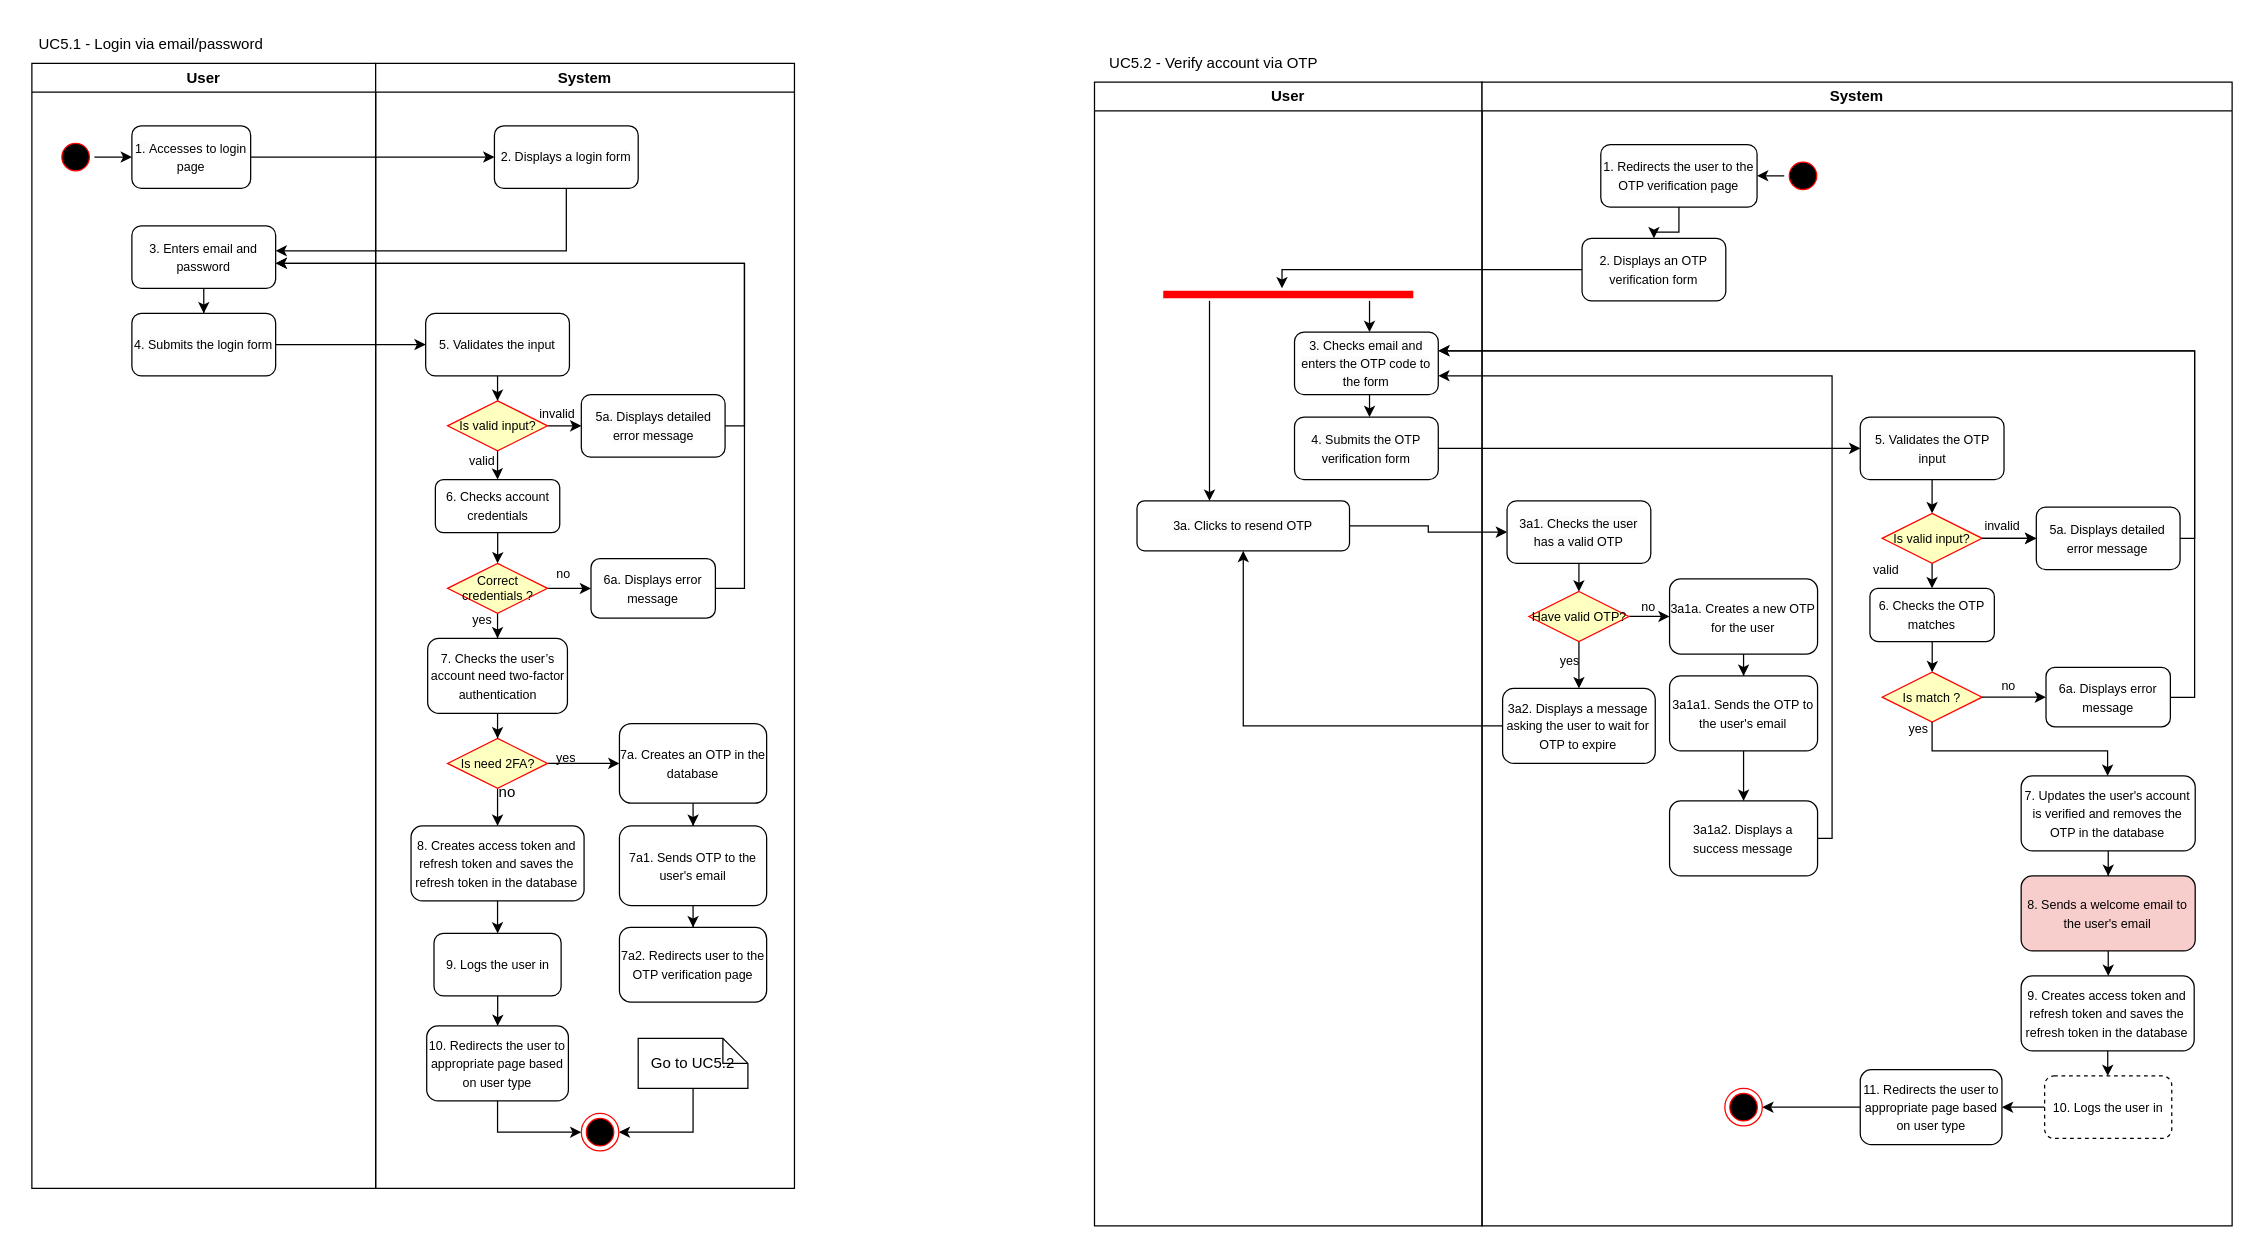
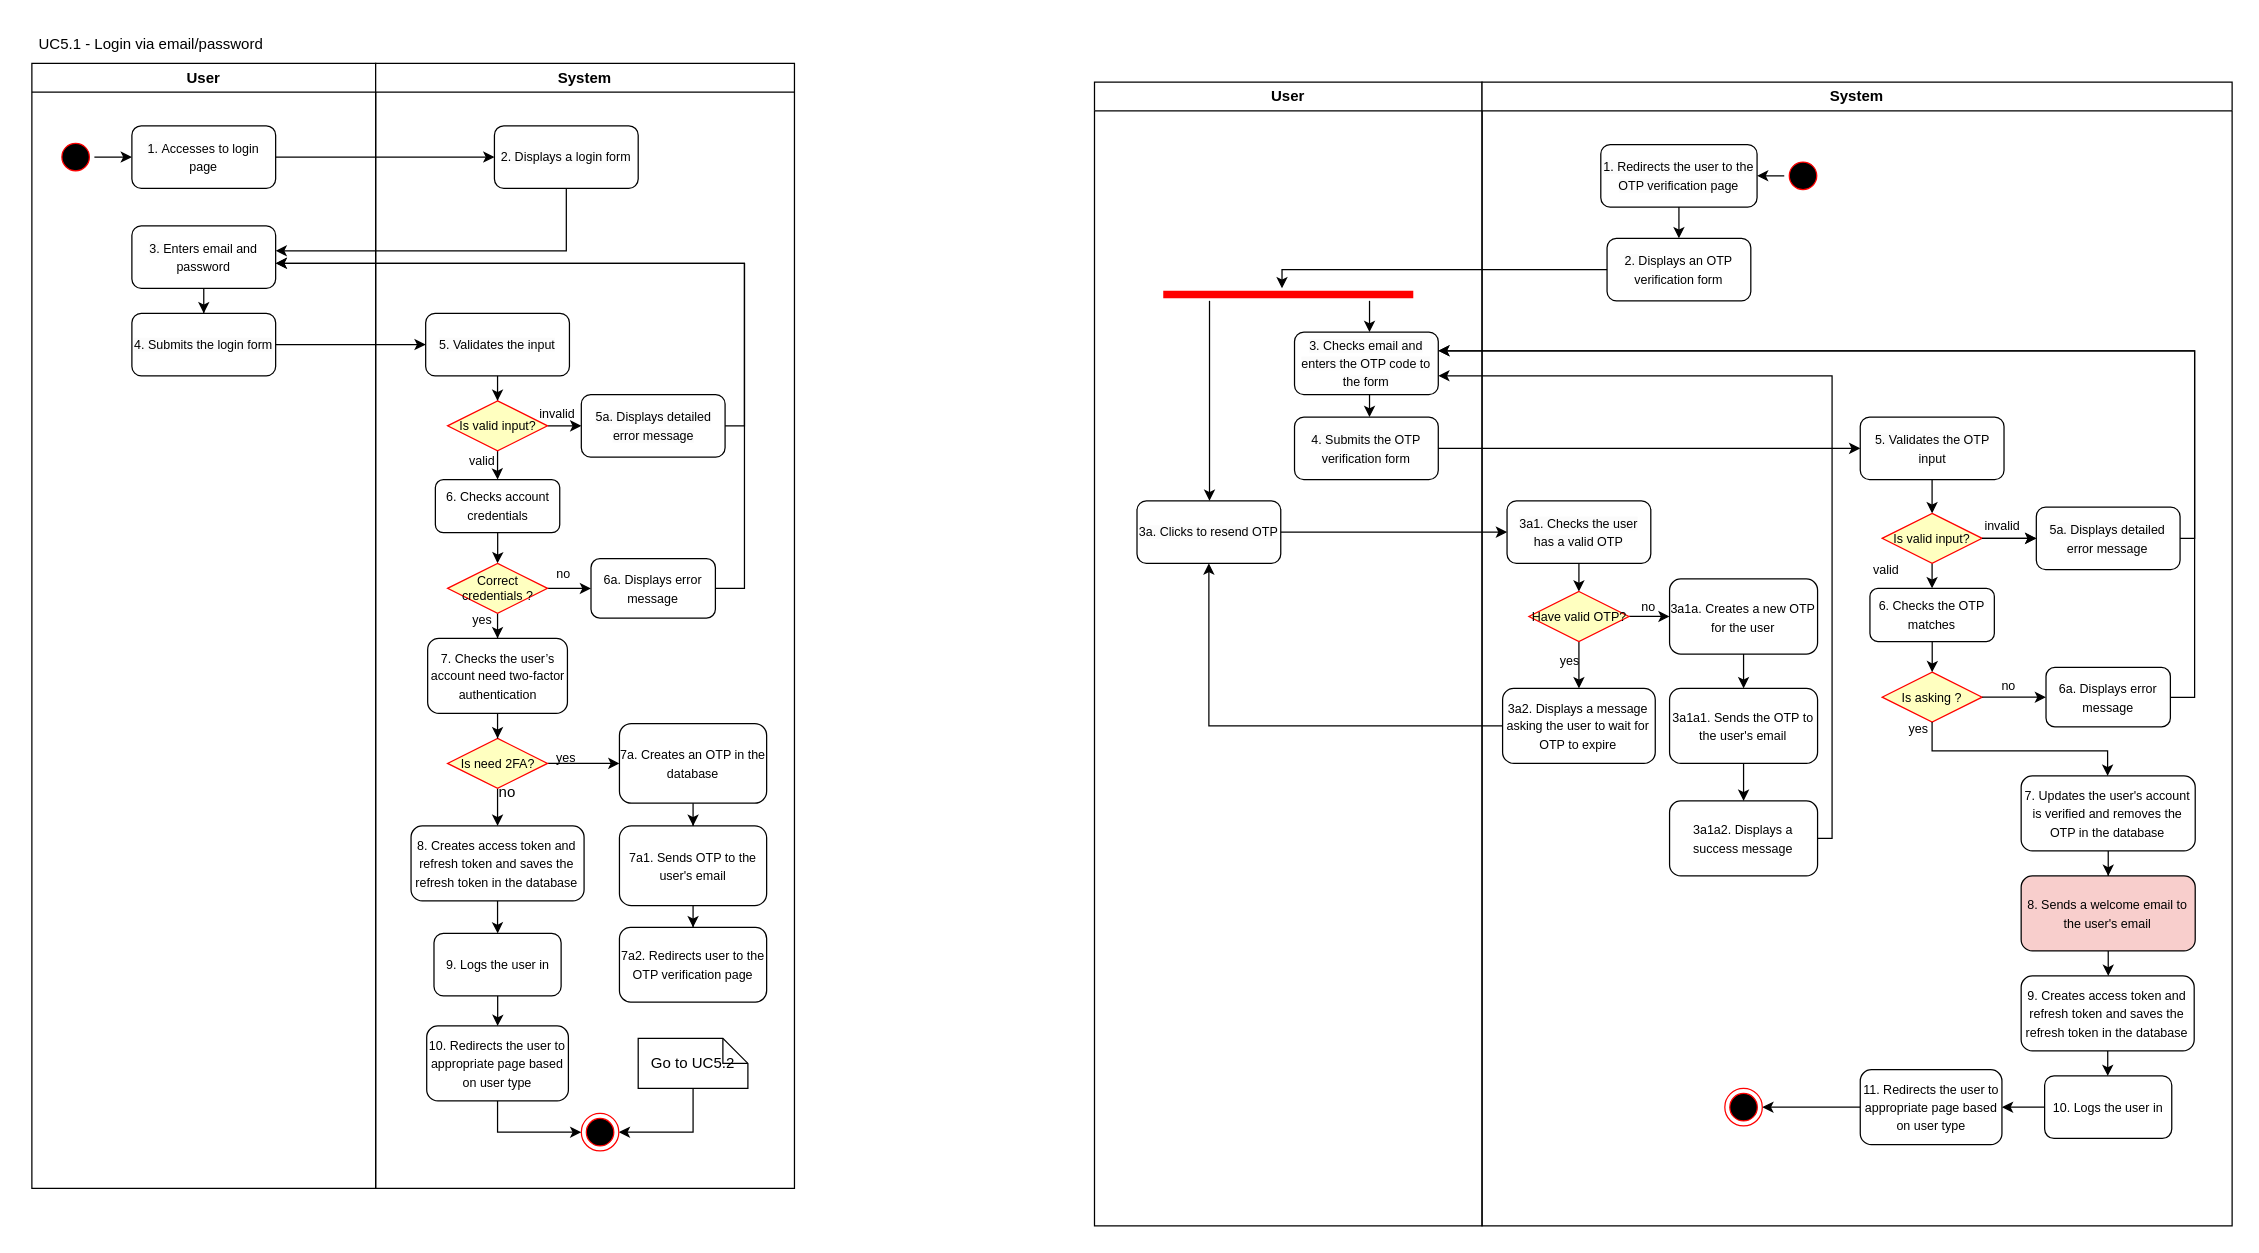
(1213, 63) -> none
(191, 157) -> (204, 157)
(1654, 269) -> (1679, 269)
(1243, 526) -> (1209, 532)
(1932, 697) -> (1932, 697)
(1743, 713) -> (1743, 726)
(2108, 1107) -> (2108, 1107)
